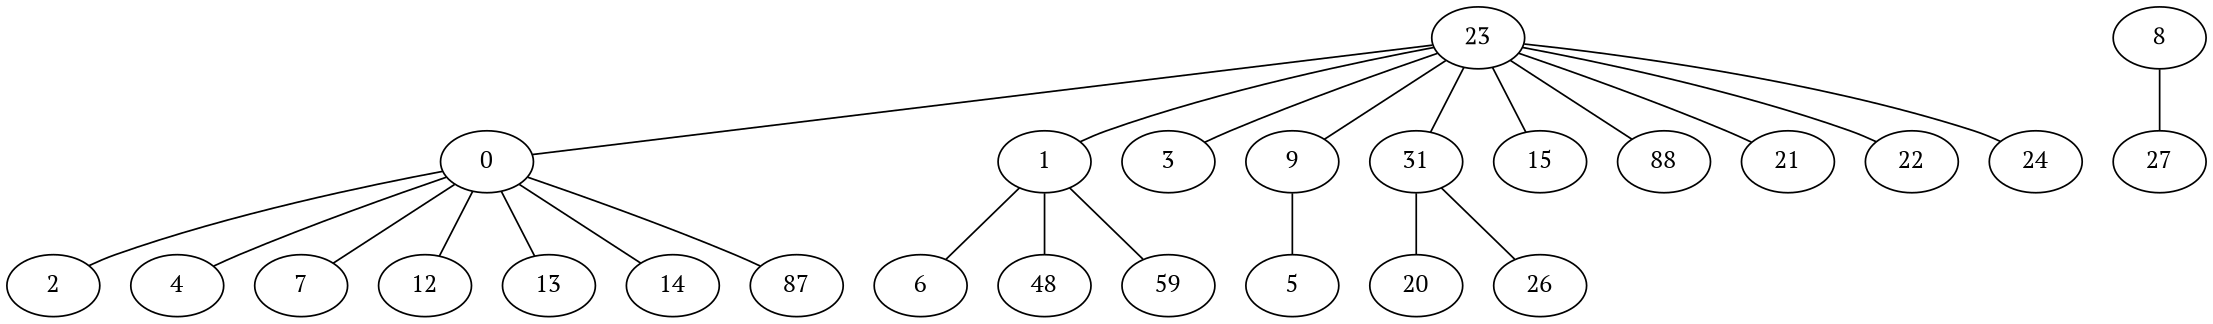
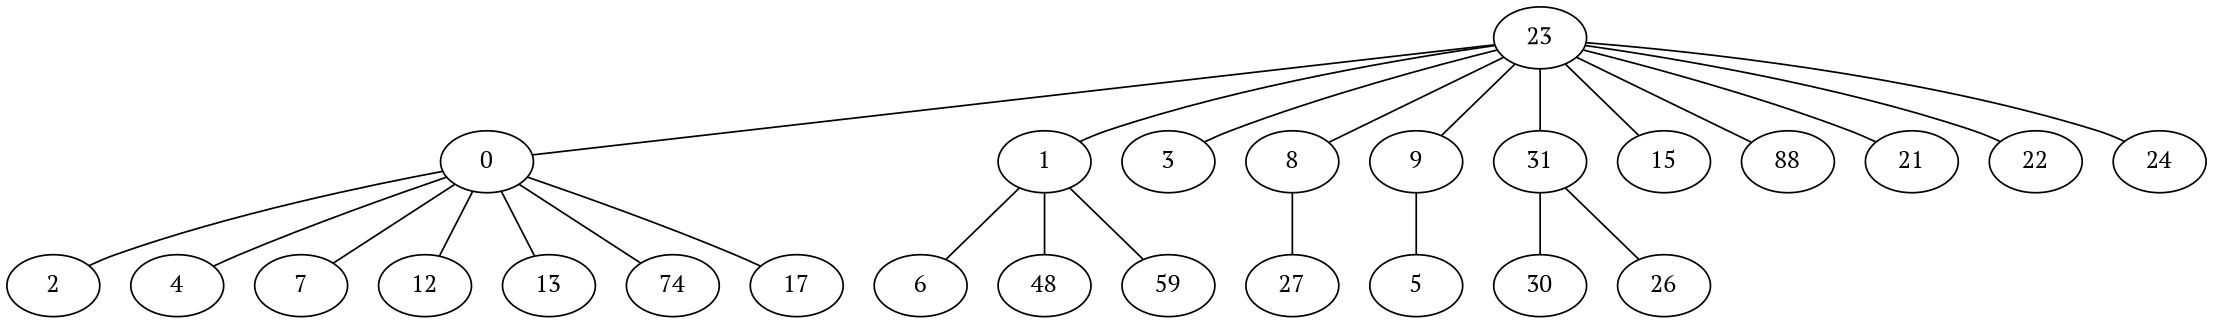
none -> (1416, 100)
(673, 286) -> (673, 286)
(797, 286) -> (797, 286)
(1416, 286) -> (1540, 286)
